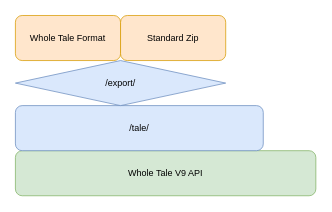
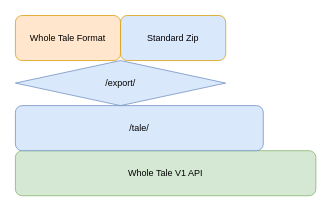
(173, 38) -> (173, 38)
(165, 173) -> (165, 173)
